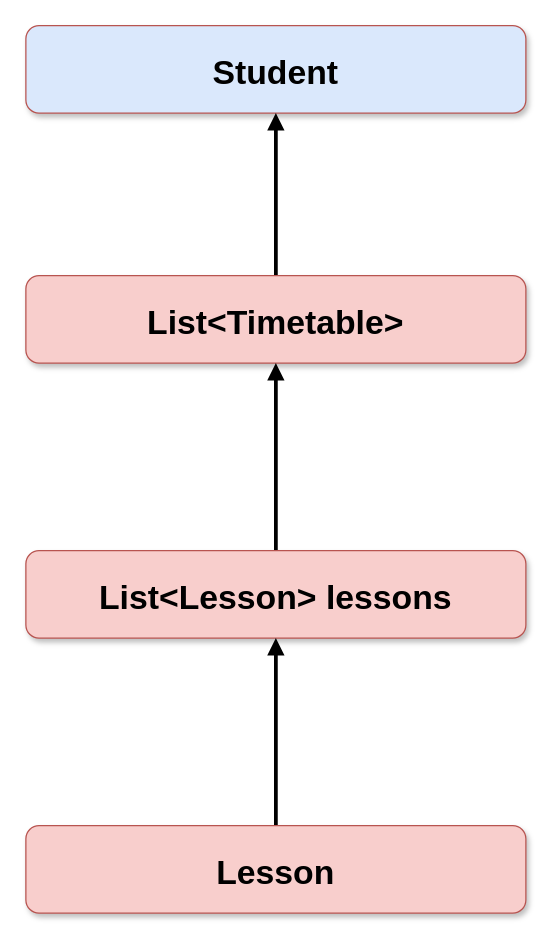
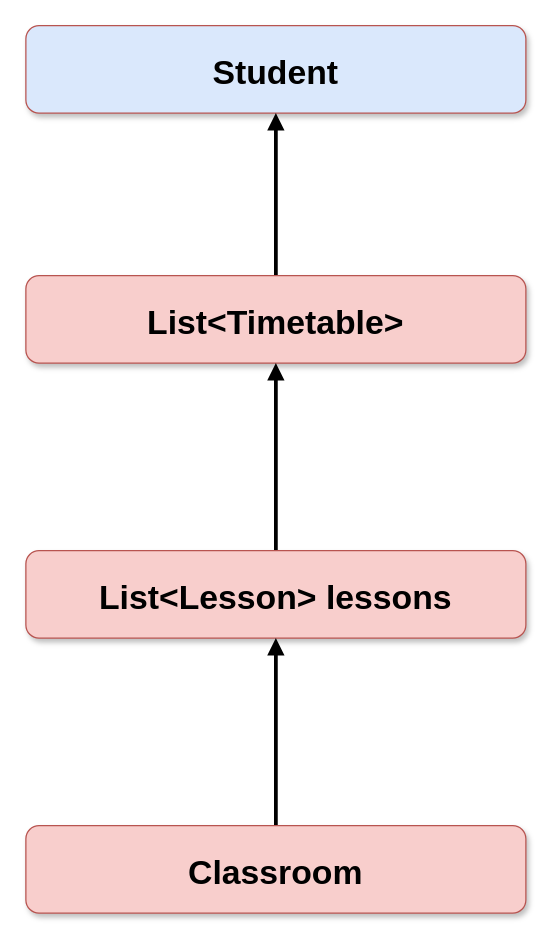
(275, 873) -> (275, 873)
